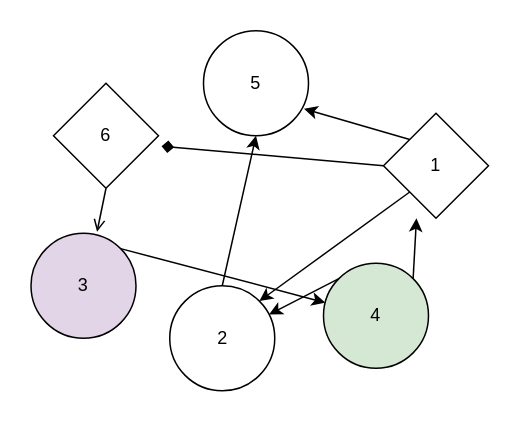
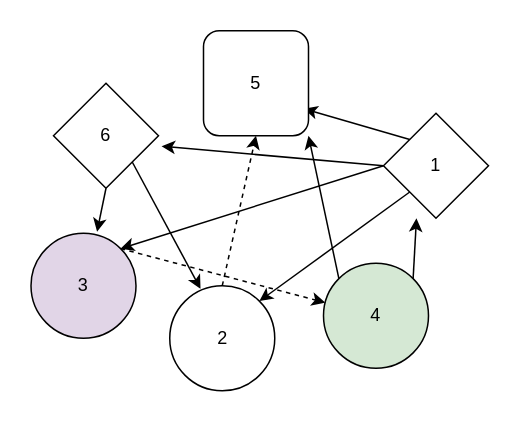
(256, 83) -> (256, 83)
(174, 147) -> (173, 147)
none -> (256, 206)
(238, 213) -> (238, 213)
none -> (164, 221)
(99, 223) -> (99, 220)
(216, 274) -> (216, 274)
(308, 294) -> (324, 212)
